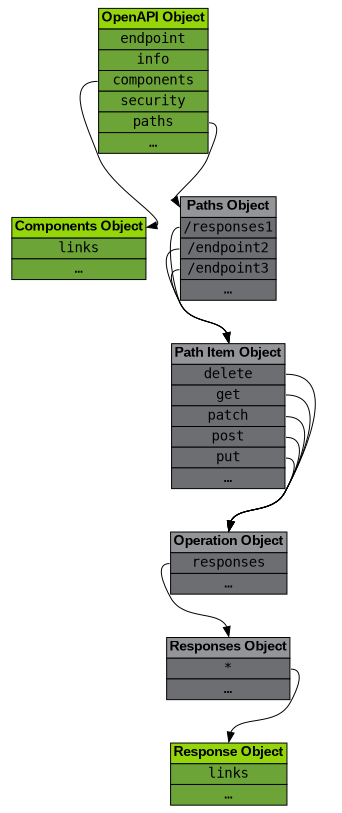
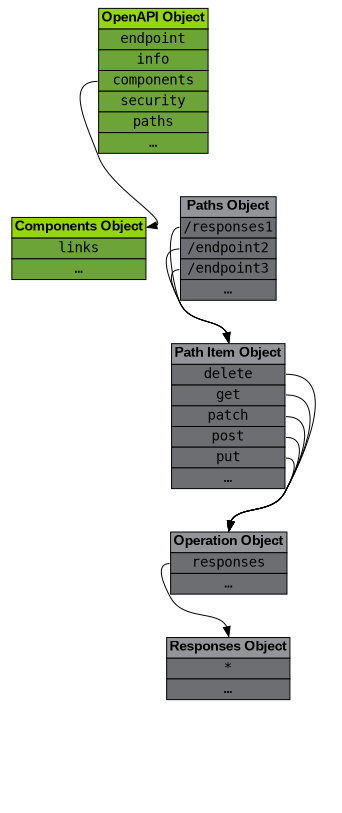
(205, 163) -> none
(229, 774) -> none
